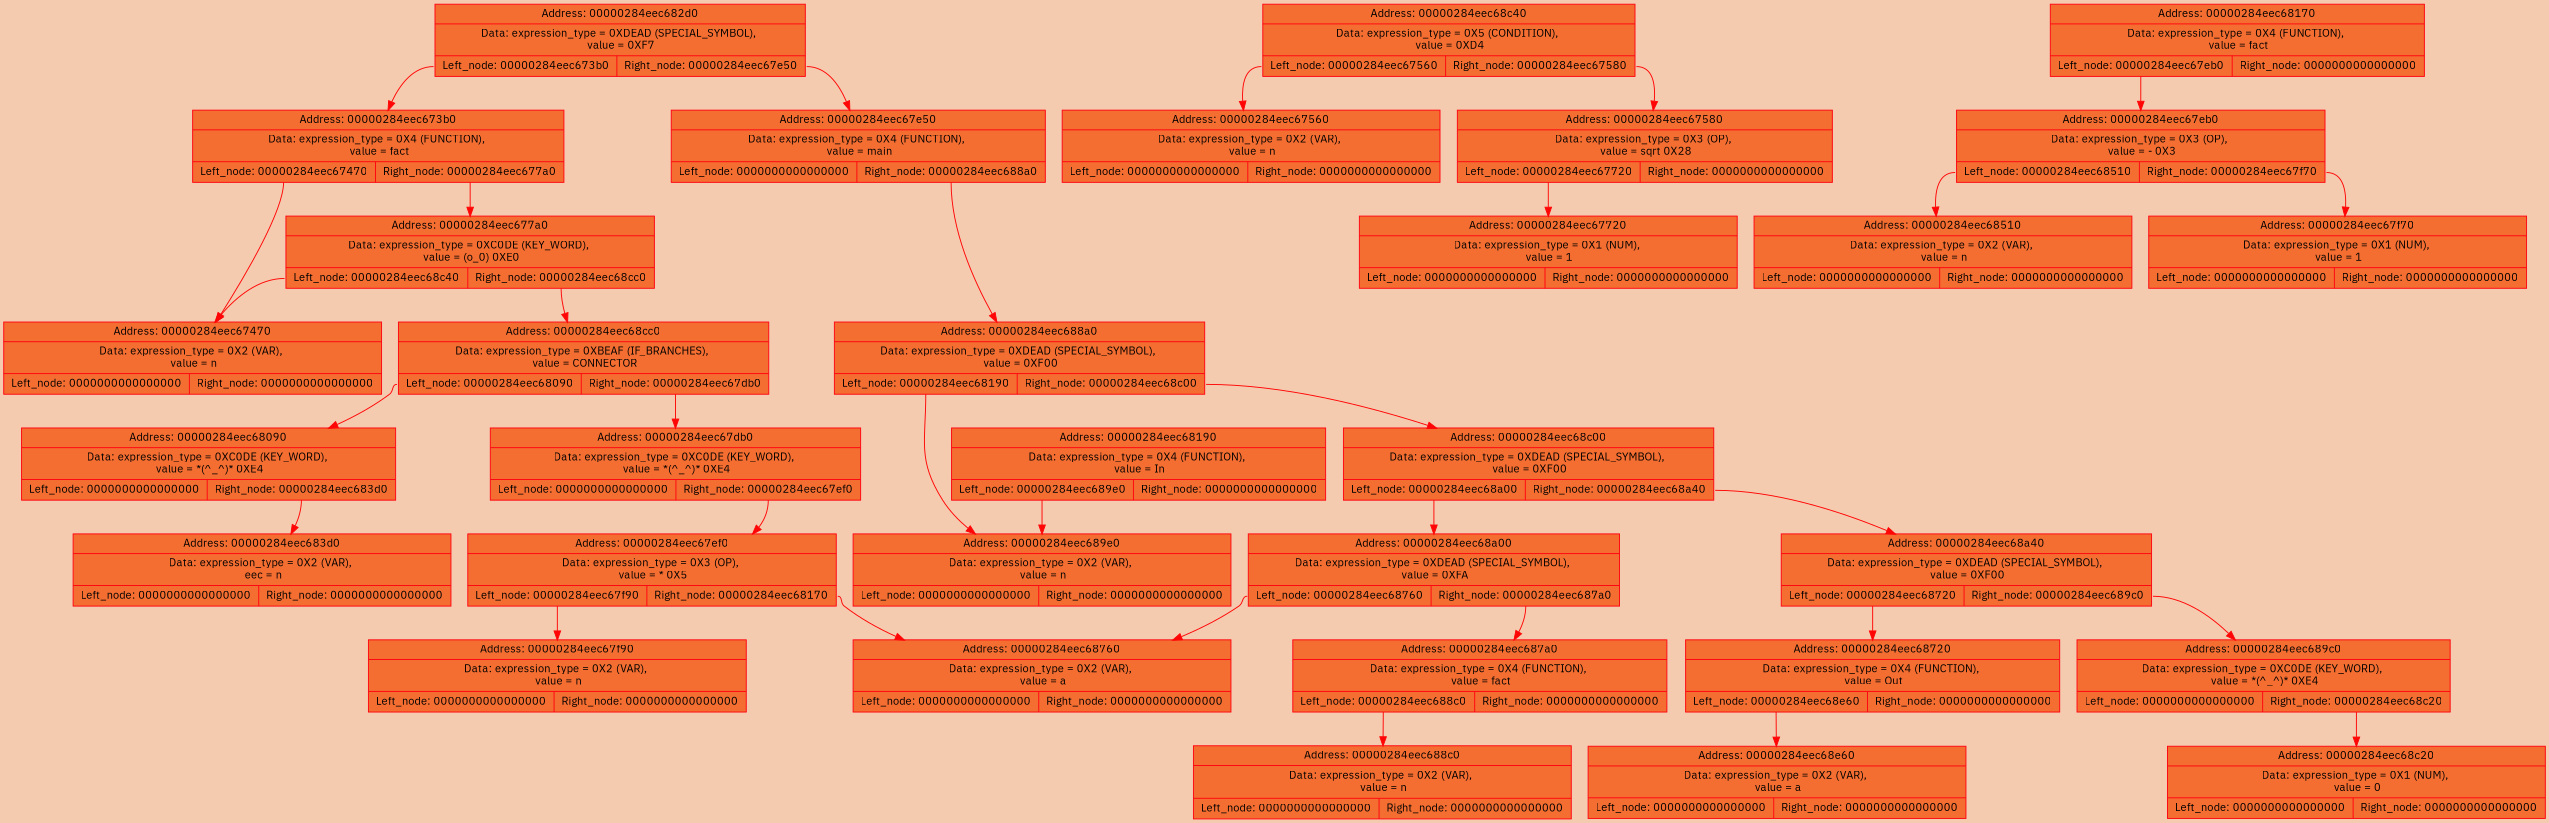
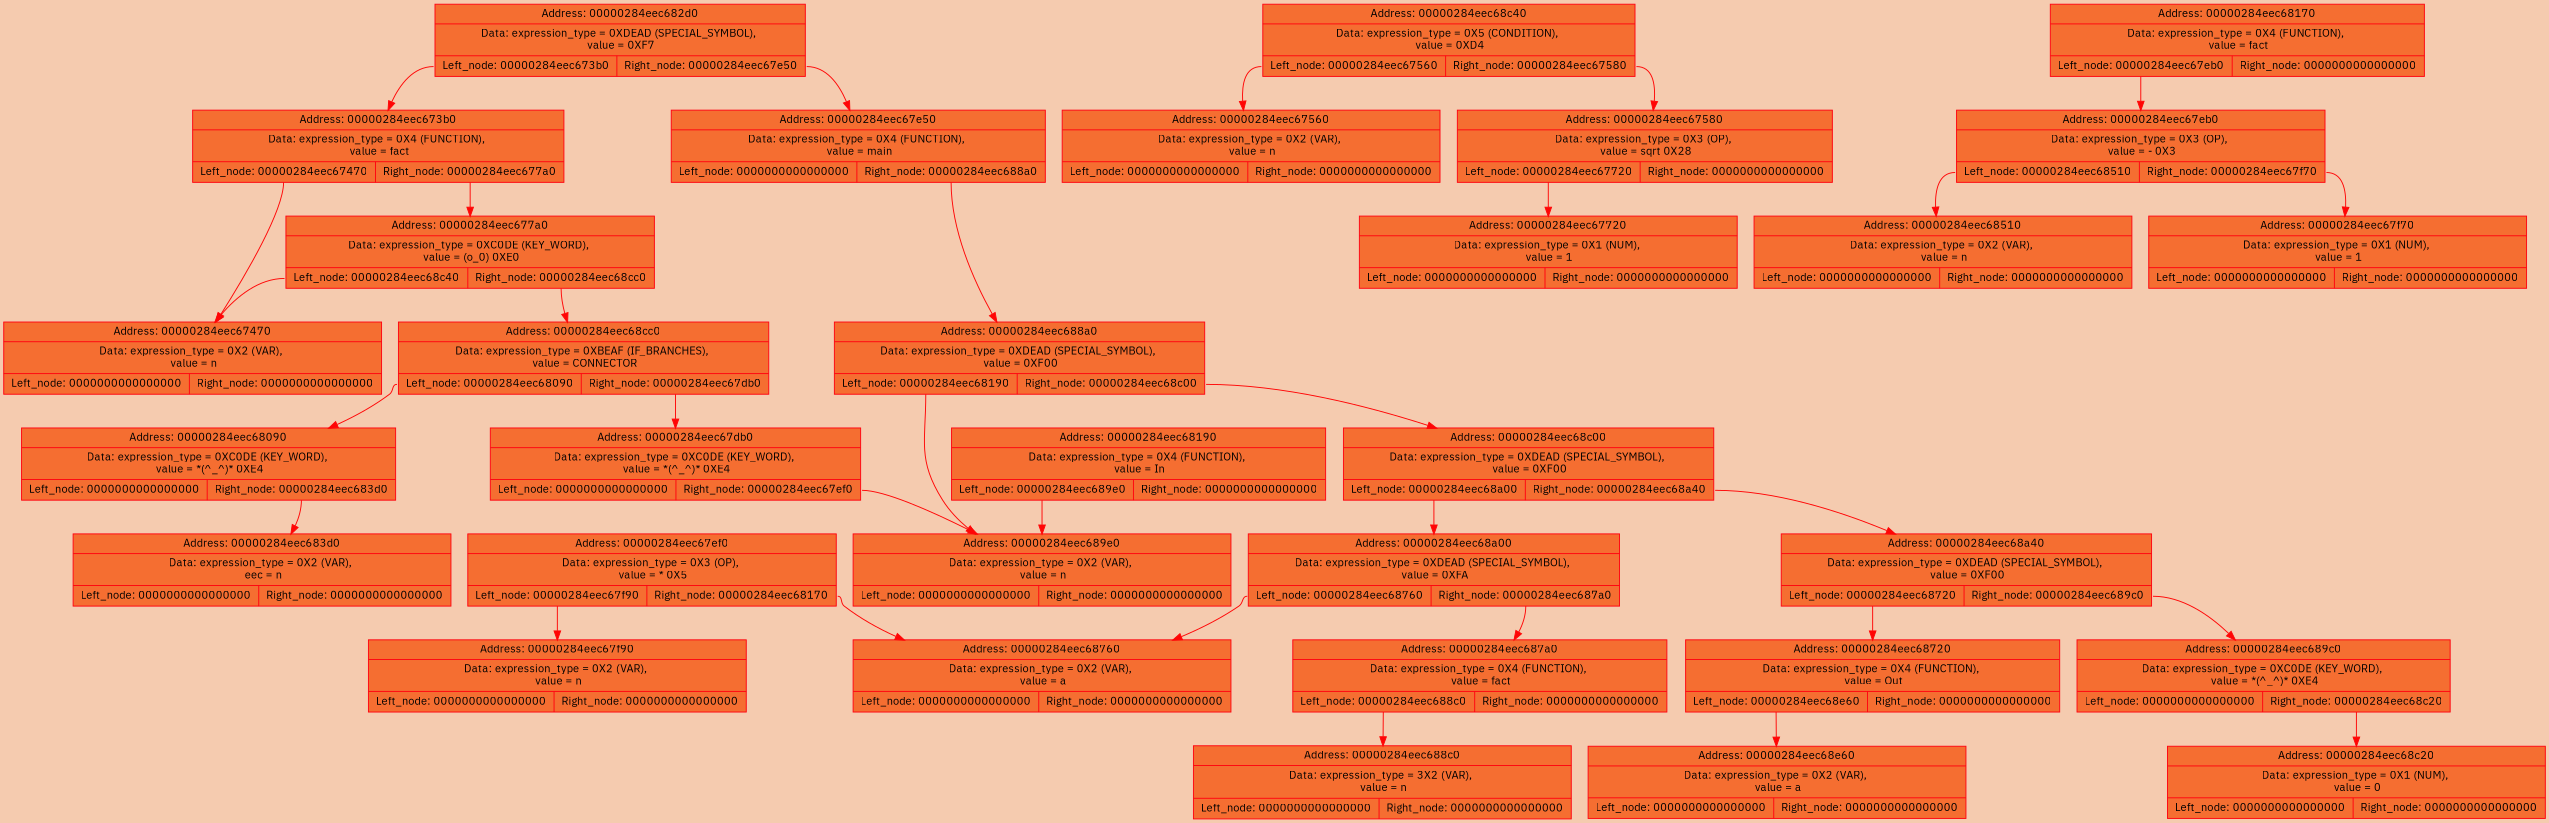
(766, 514) -> (917, 506)
(1382, 775) -> (1382, 775)
